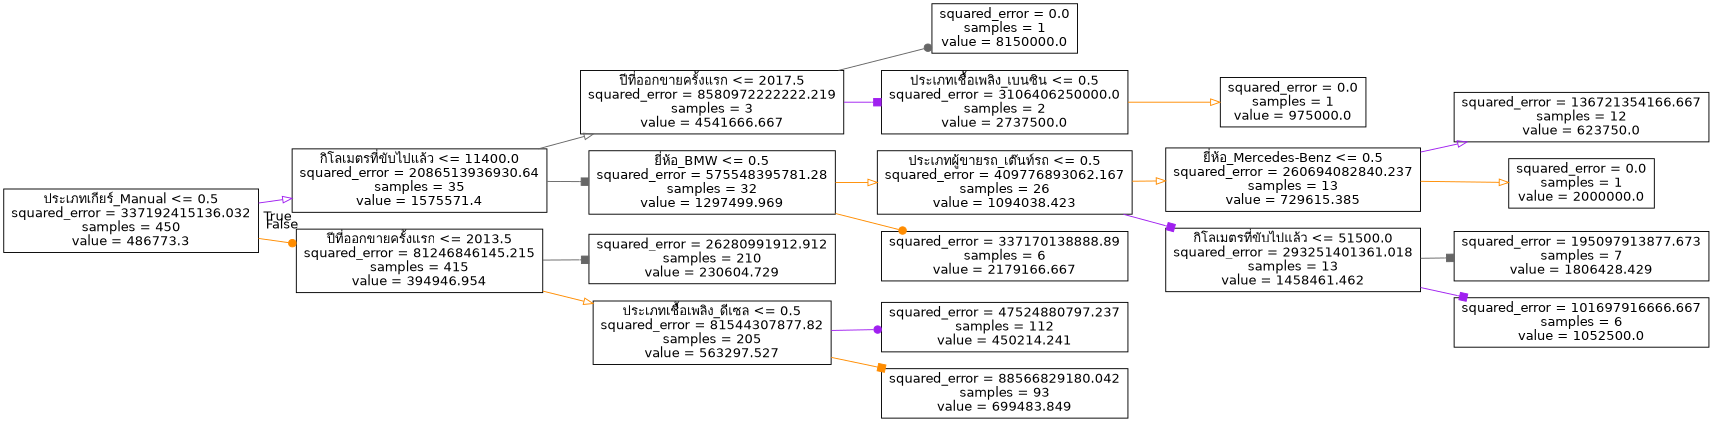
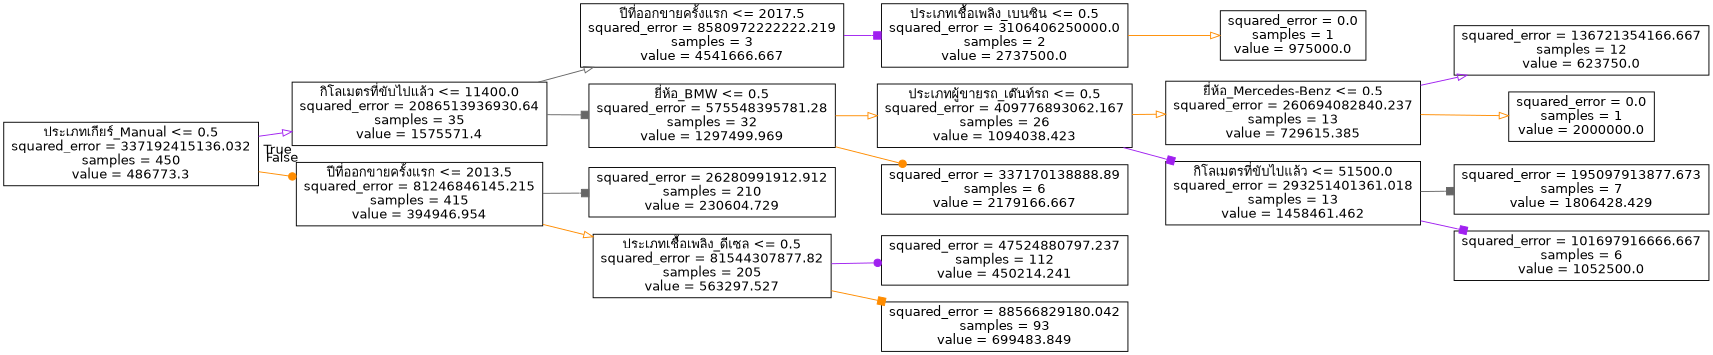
(1005, 28) -> none
